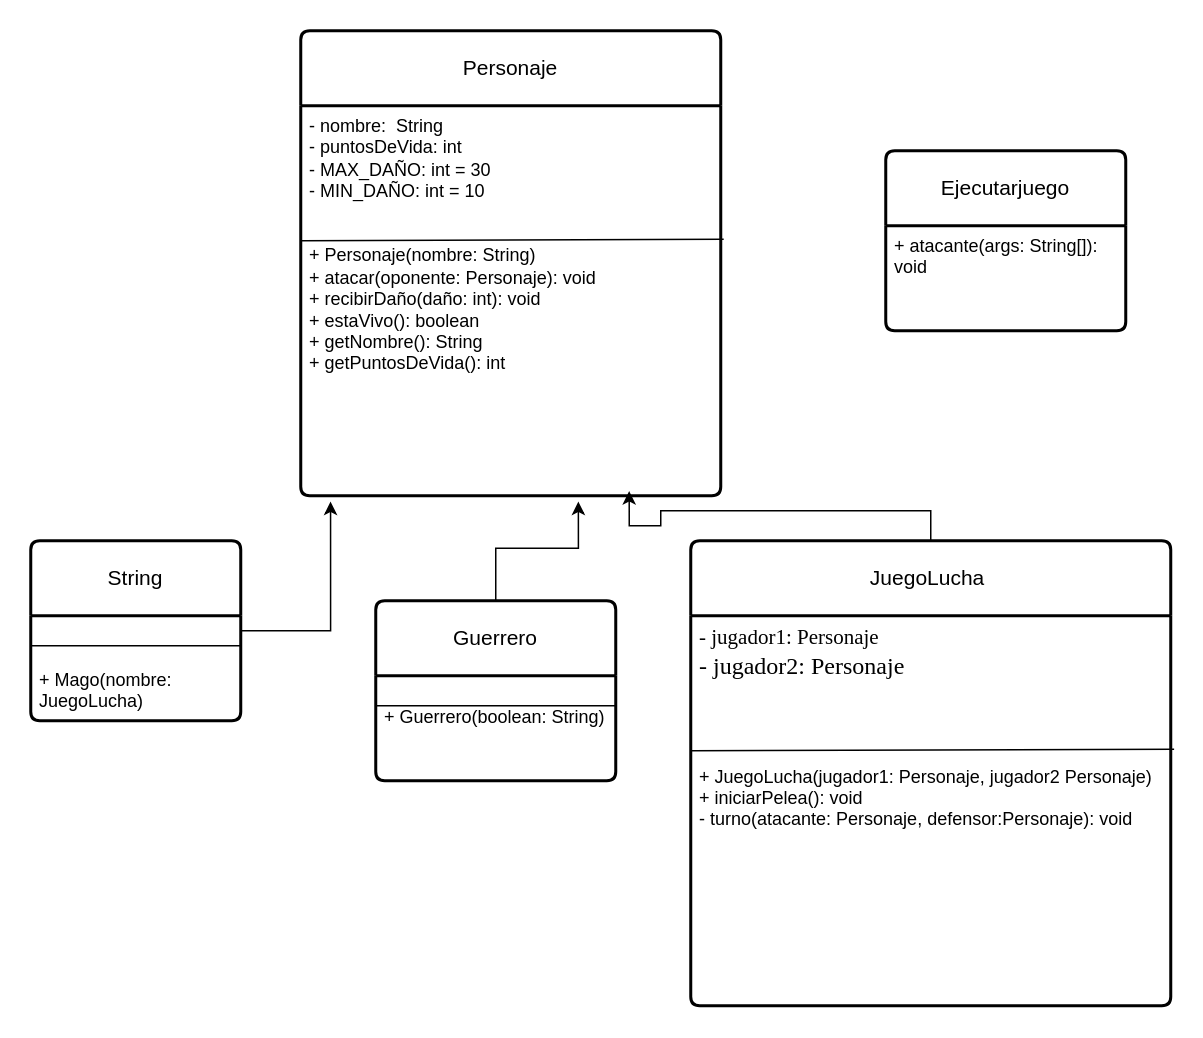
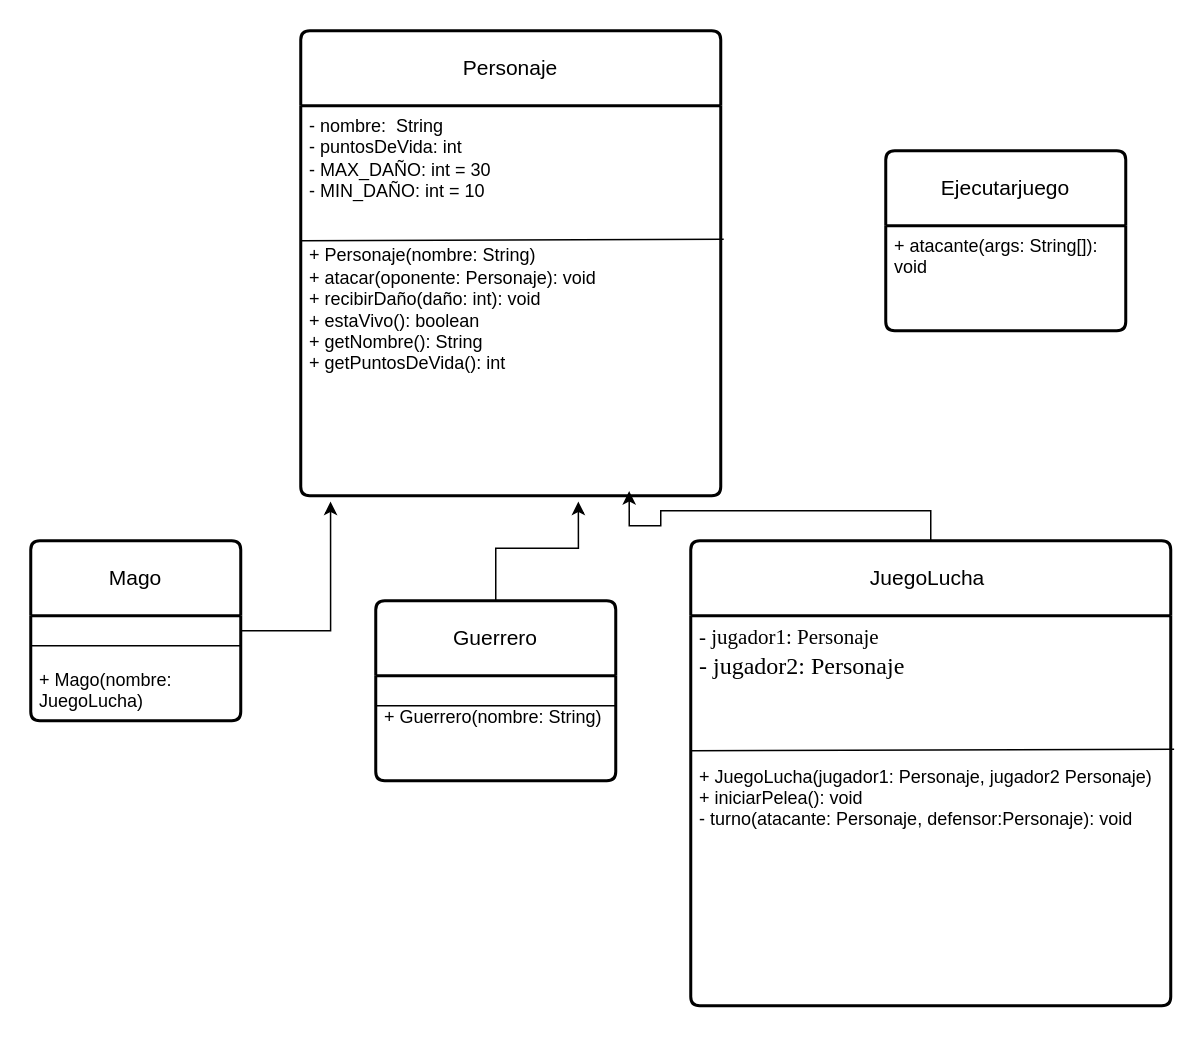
(136, 578) -> (136, 578)
(497, 708) -> (497, 708)
